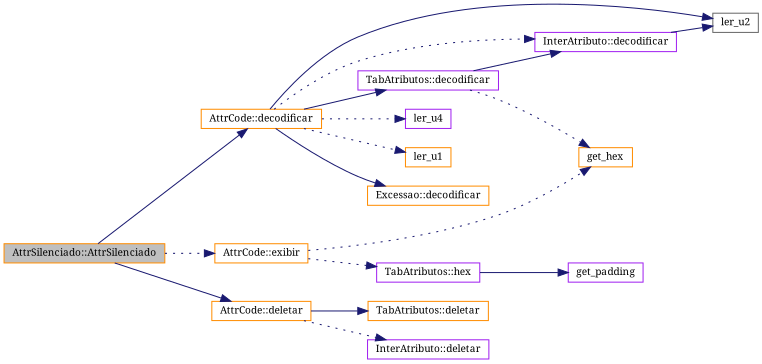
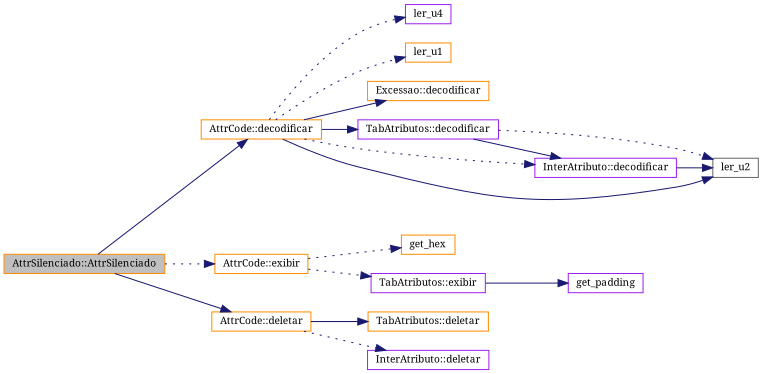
(527, 113) -> (602, 137)
(428, 273) -> (428, 283)
